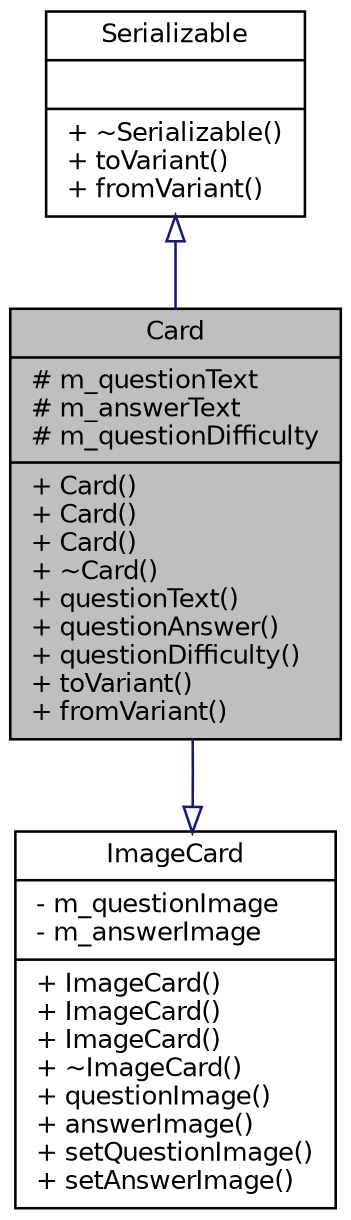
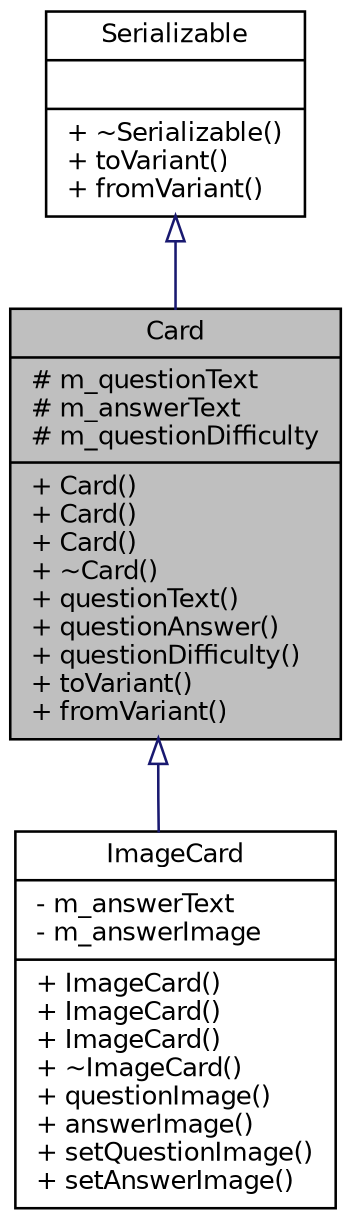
(193, 772) -> (158, 798)
(158, 905) -> (136, 905)
